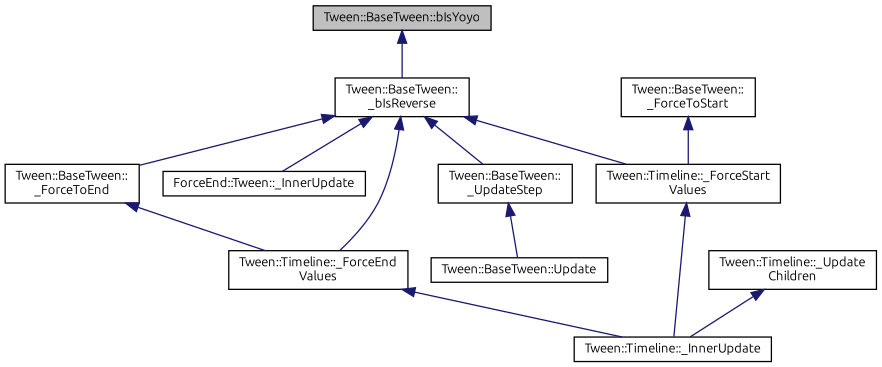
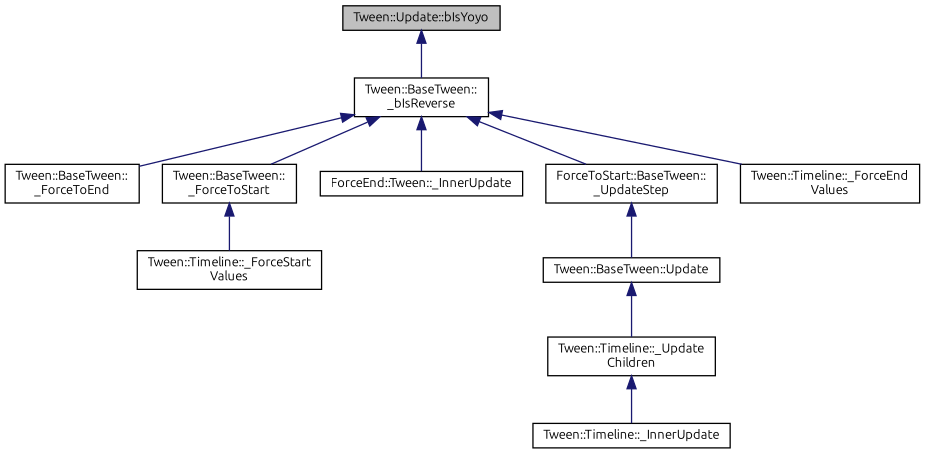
(402, 18) -> (421, 18)
(551, 142) -> (319, 143)
(505, 184) -> (632, 184)
(202, 229) -> none
(680, 276) -> none
(518, 315) -> none
none -> (632, 316)
